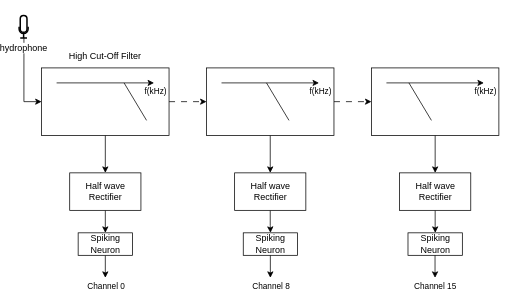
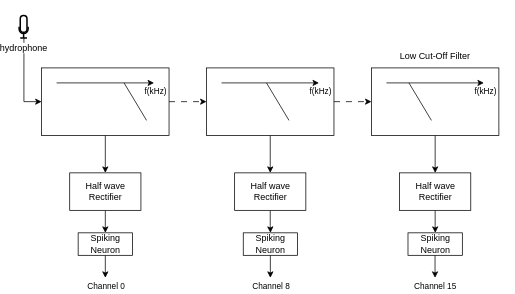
(105, 57) -> none
none -> (435, 57)
